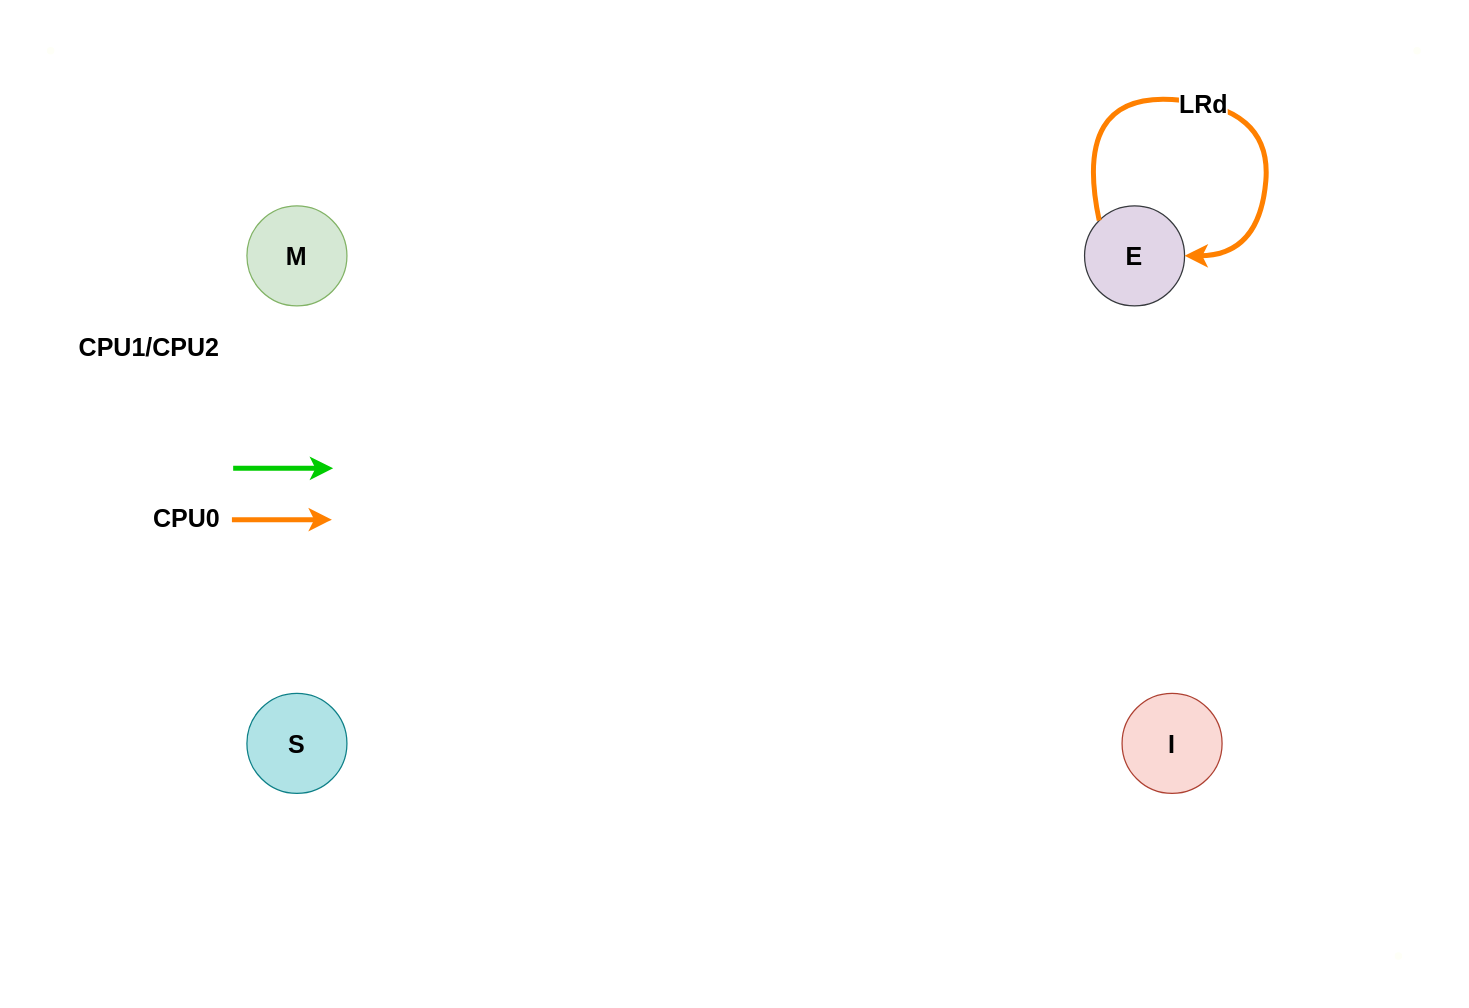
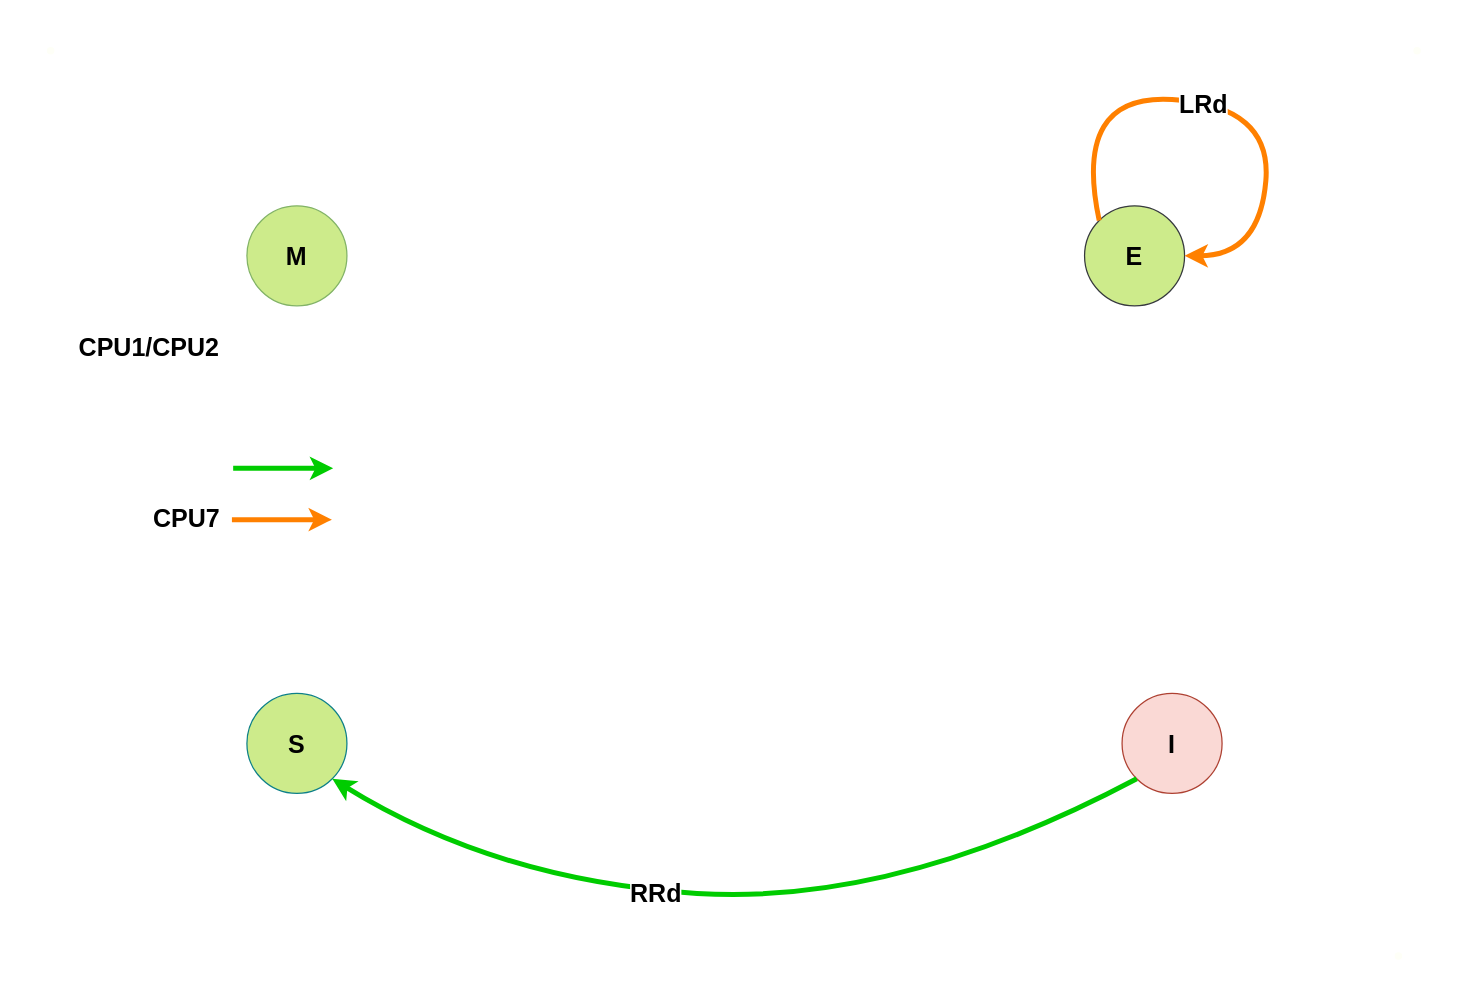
(297, 256) -> (297, 256)
(1134, 256) -> (1134, 256)
(187, 517) -> (187, 517)
(297, 743) -> (297, 743)
none -> (742, 894)
